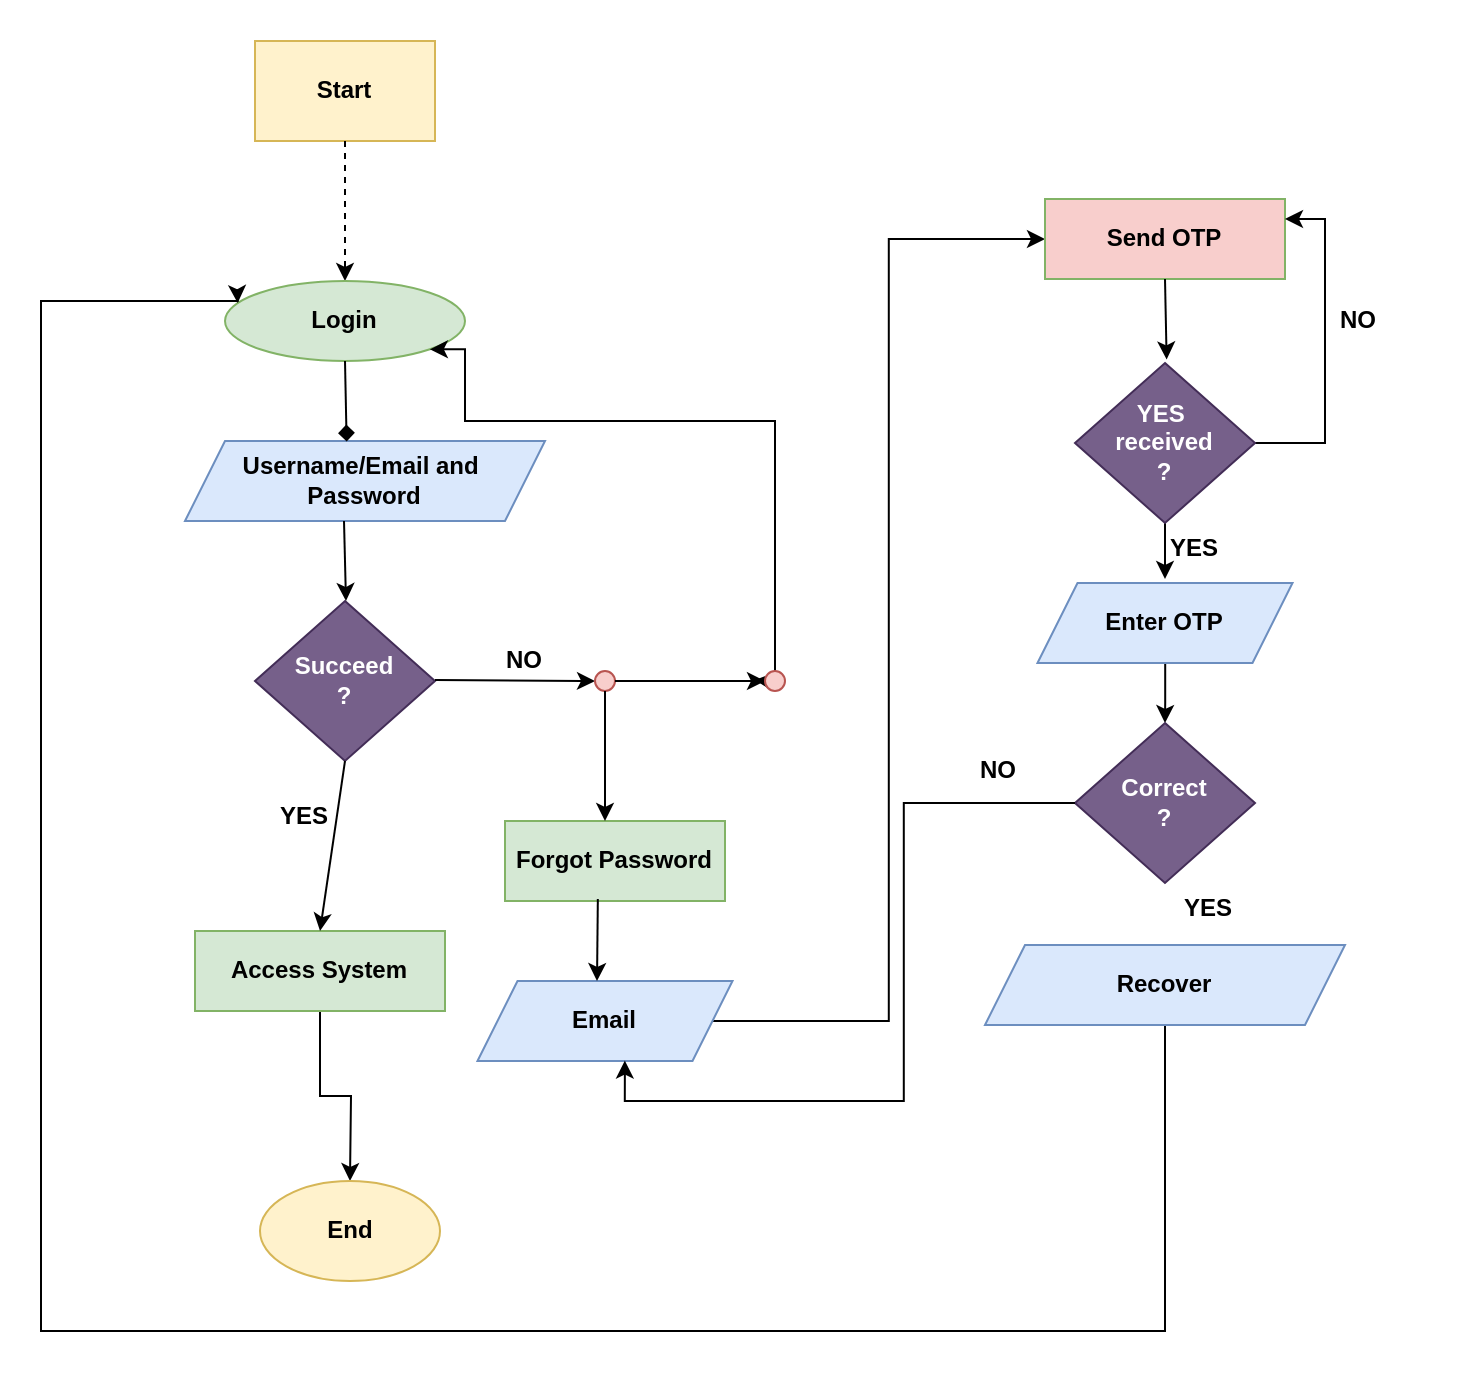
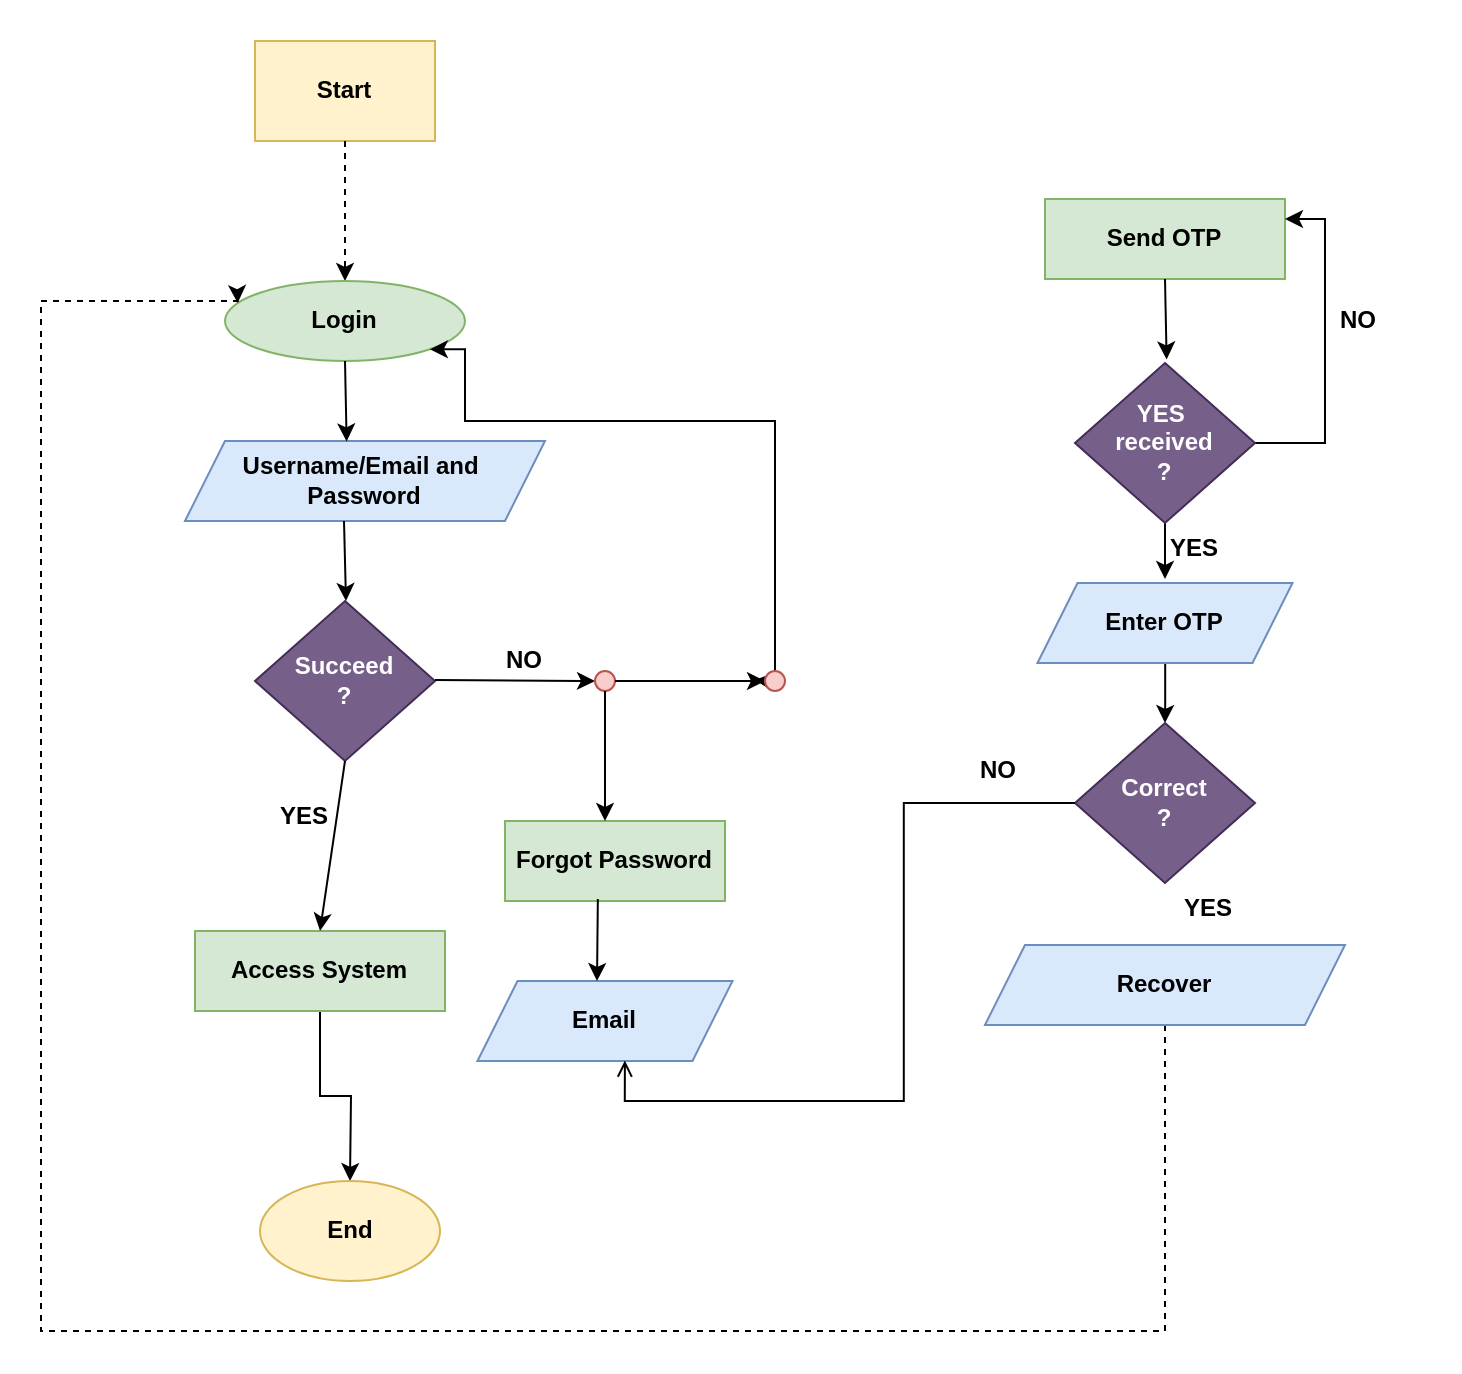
(1165, 239) -> (1165, 239)
(346, 425) -> (346, 426)
(889, 647) -> none
(625, 1075) -> (625, 1072)
(143, 1331) -> (143, 1331)
